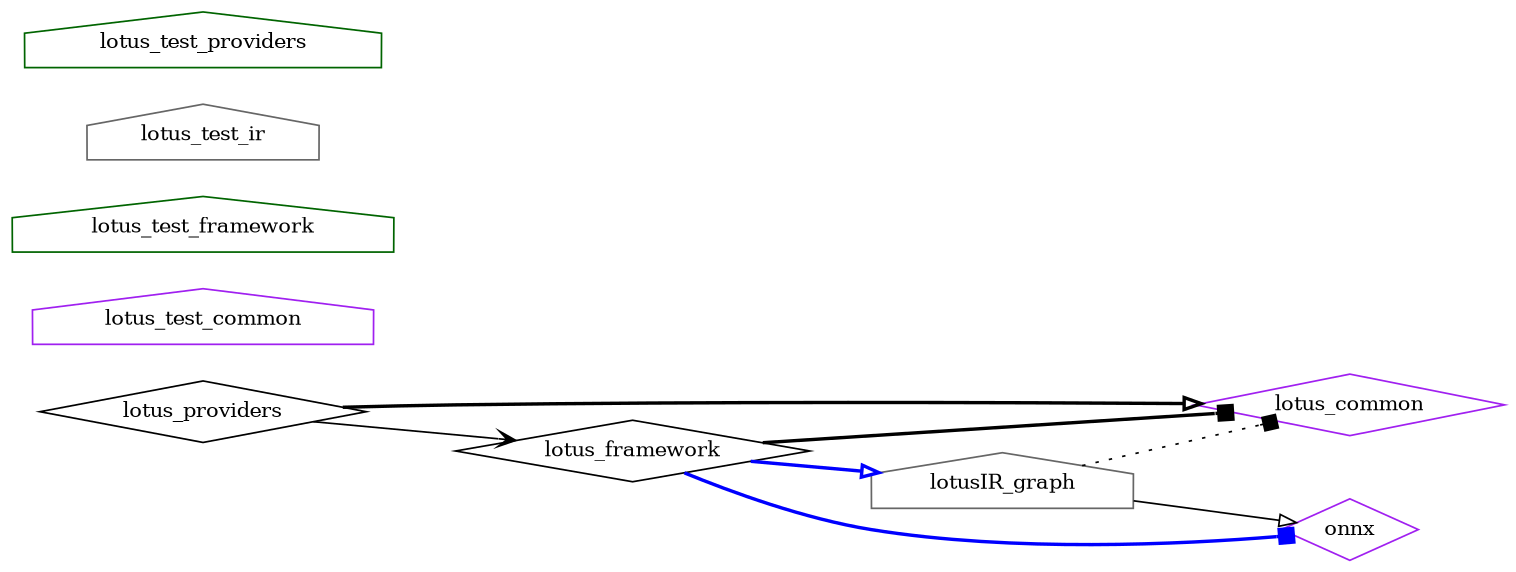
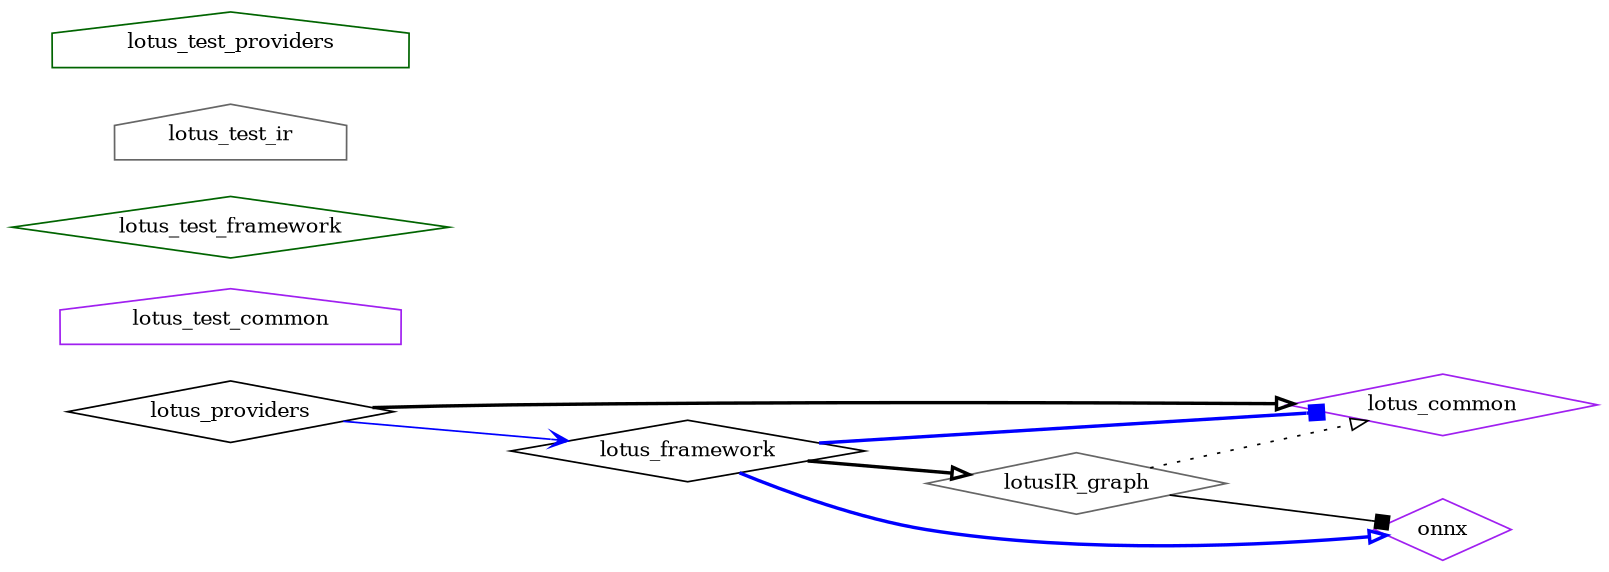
(203, 227) -> (231, 227)
(989, 428) -> (1063, 428)
(406, 430) -> (447, 430)
(1171, 445) -> (1251, 446)
(806, 466) -> (880, 467)
(1002, 483) -> (1076, 483)
(1206, 511) -> (1271, 508)
(976, 541) -> (1050, 543)
